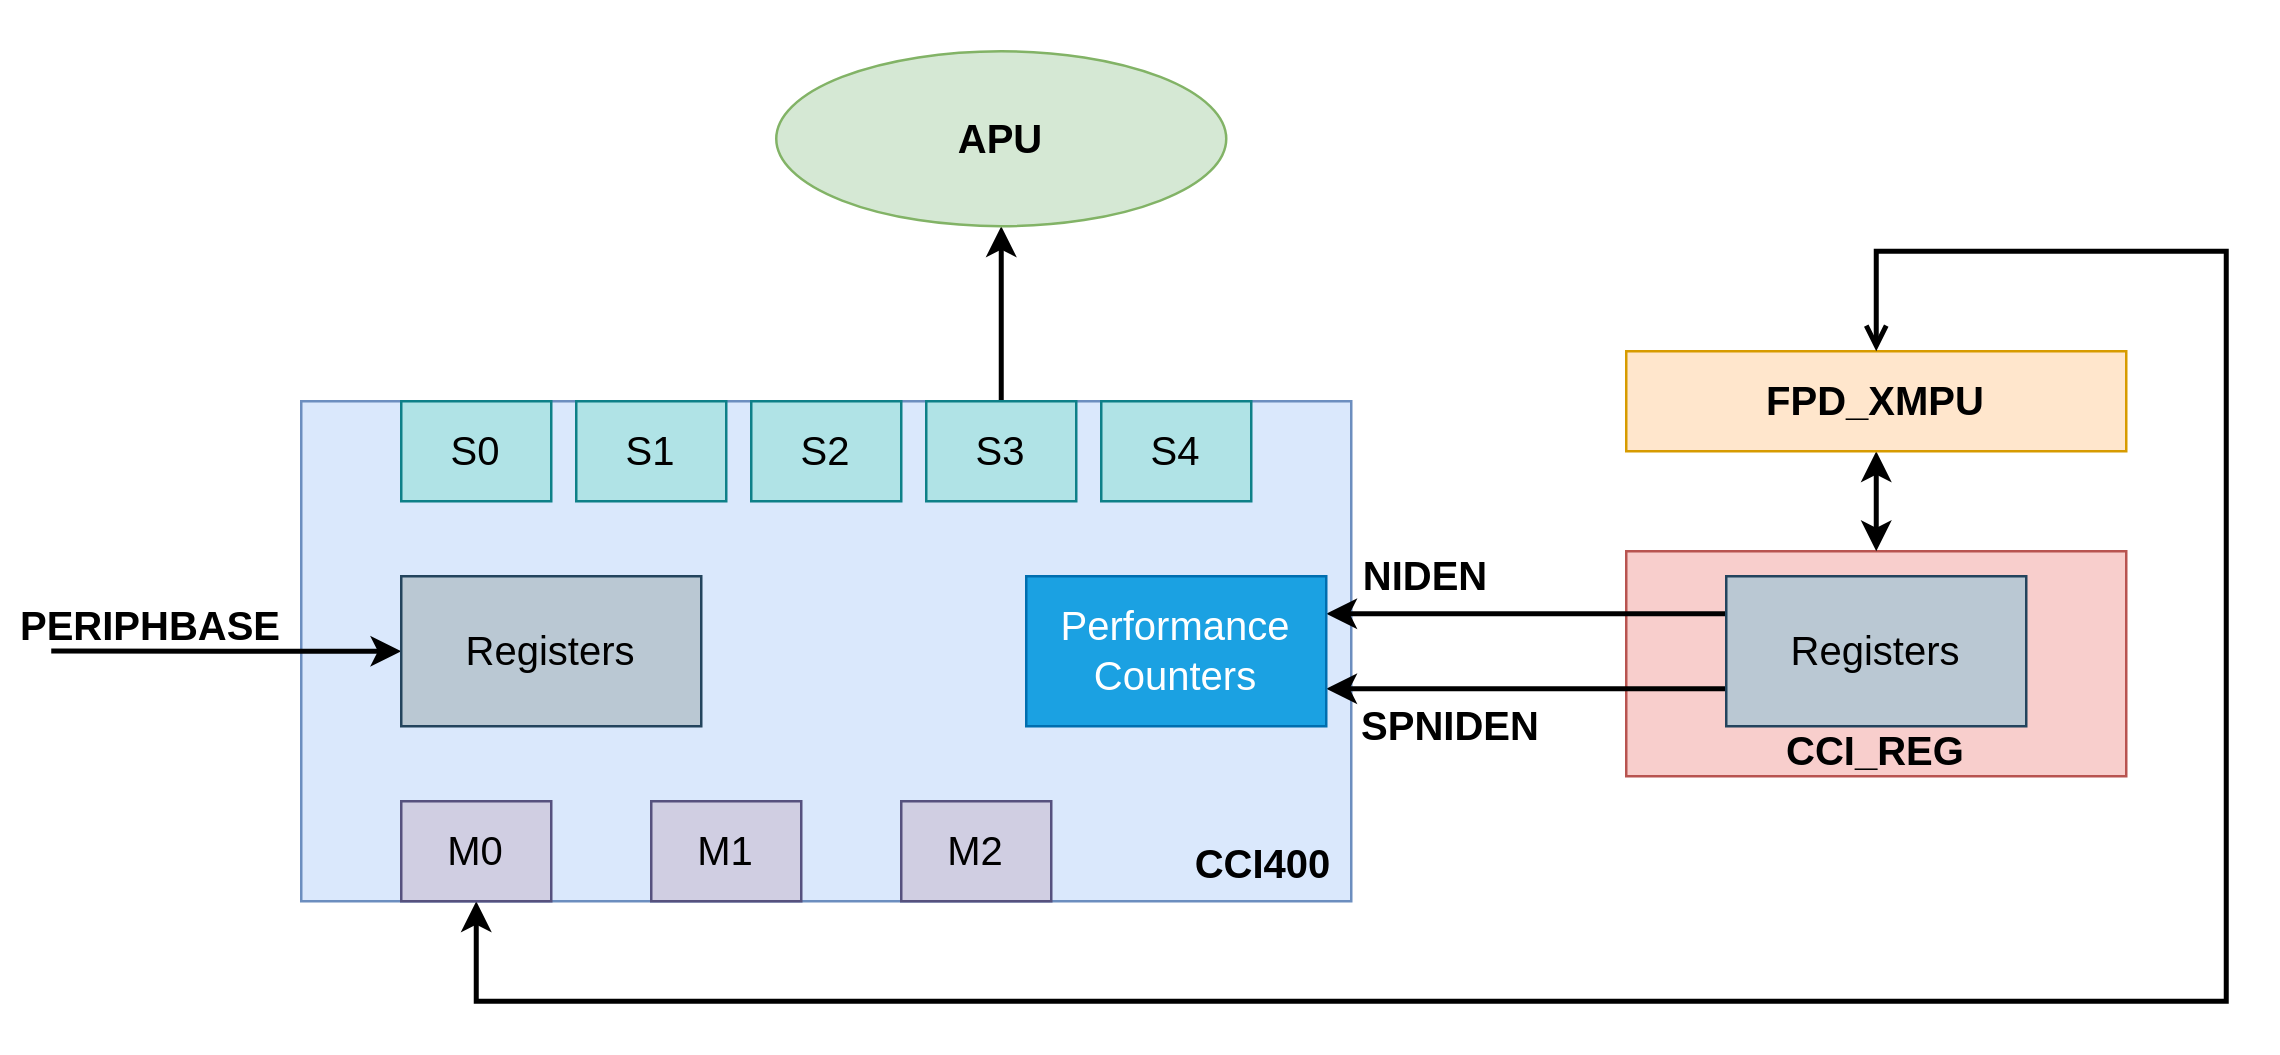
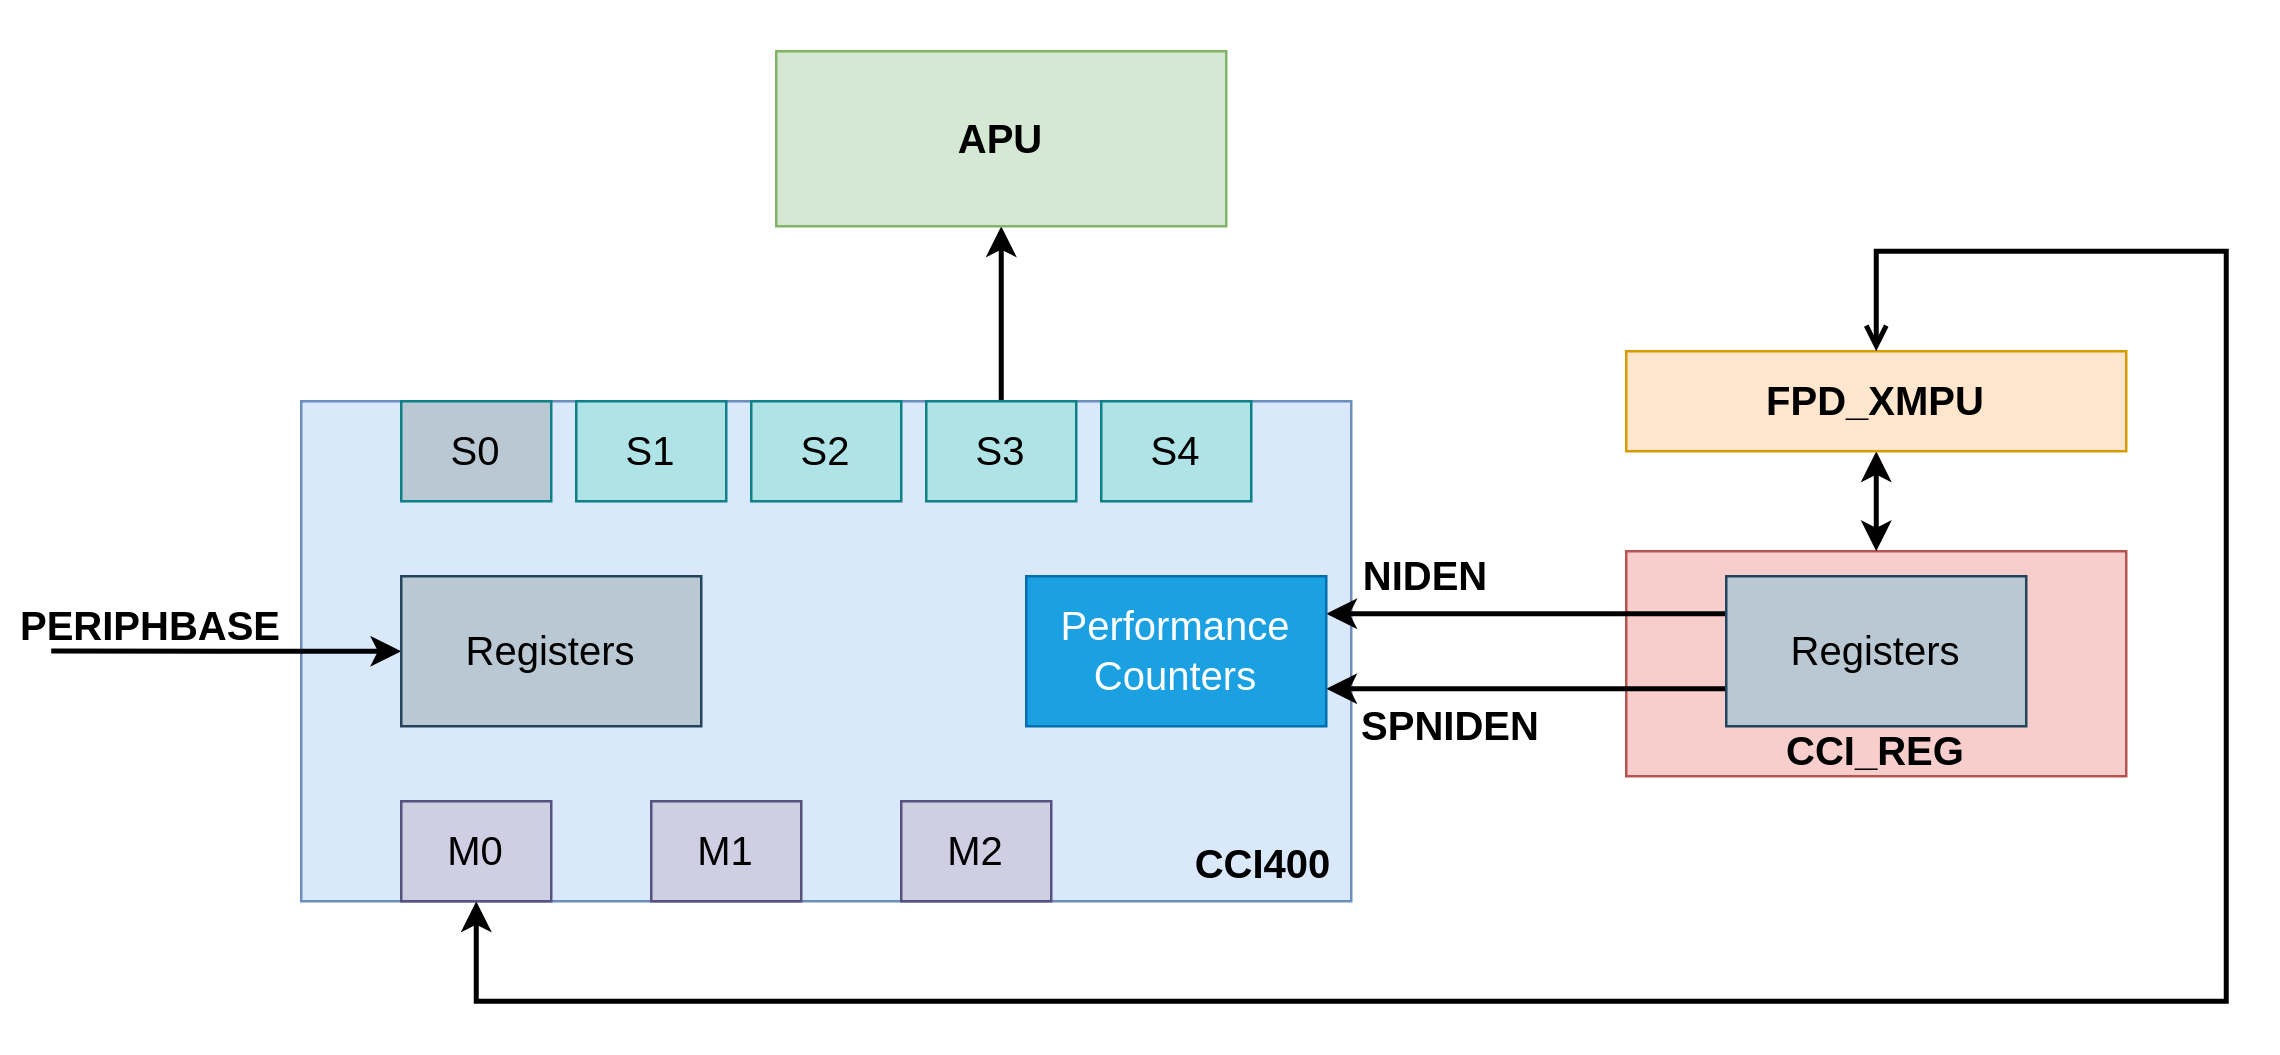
(1001, 139) -> (1001, 139)
(476, 451) -> (476, 451)
